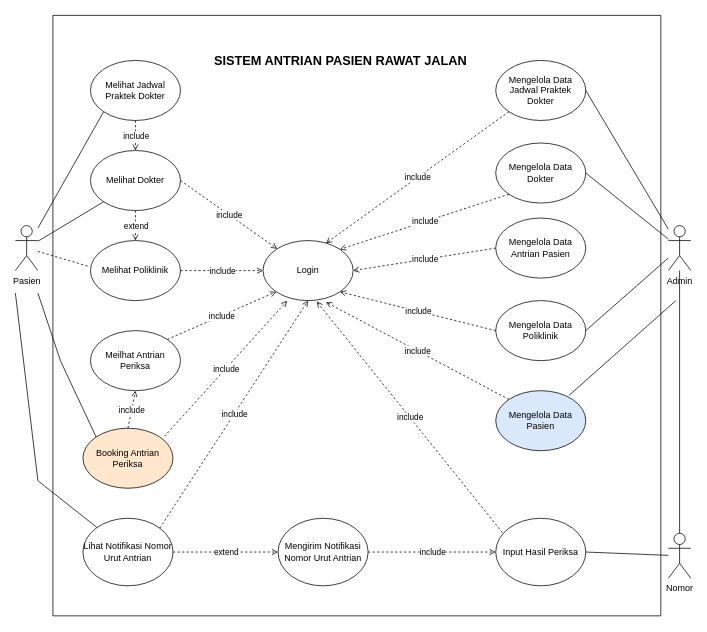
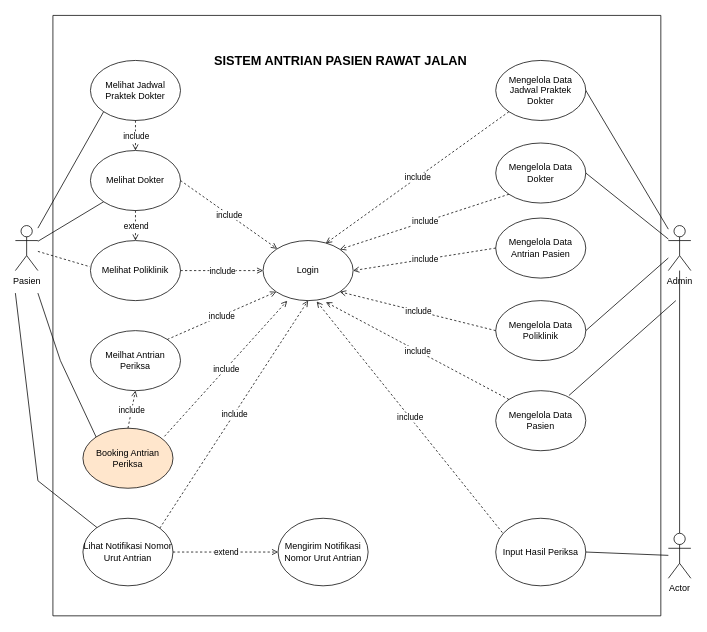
(540, 420) -> (540, 420)
(432, 552) -> none
(680, 589) -> (680, 589)
